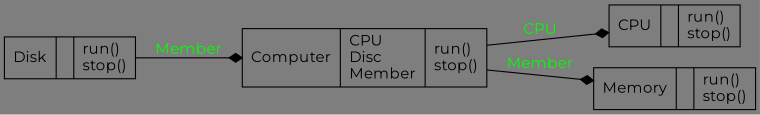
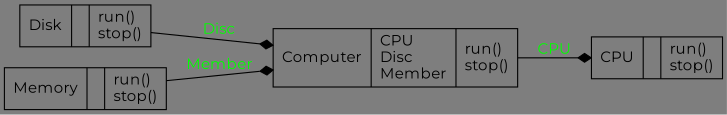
(189, 50) -> (220, 30)
(534, 75) -> (213, 76)
